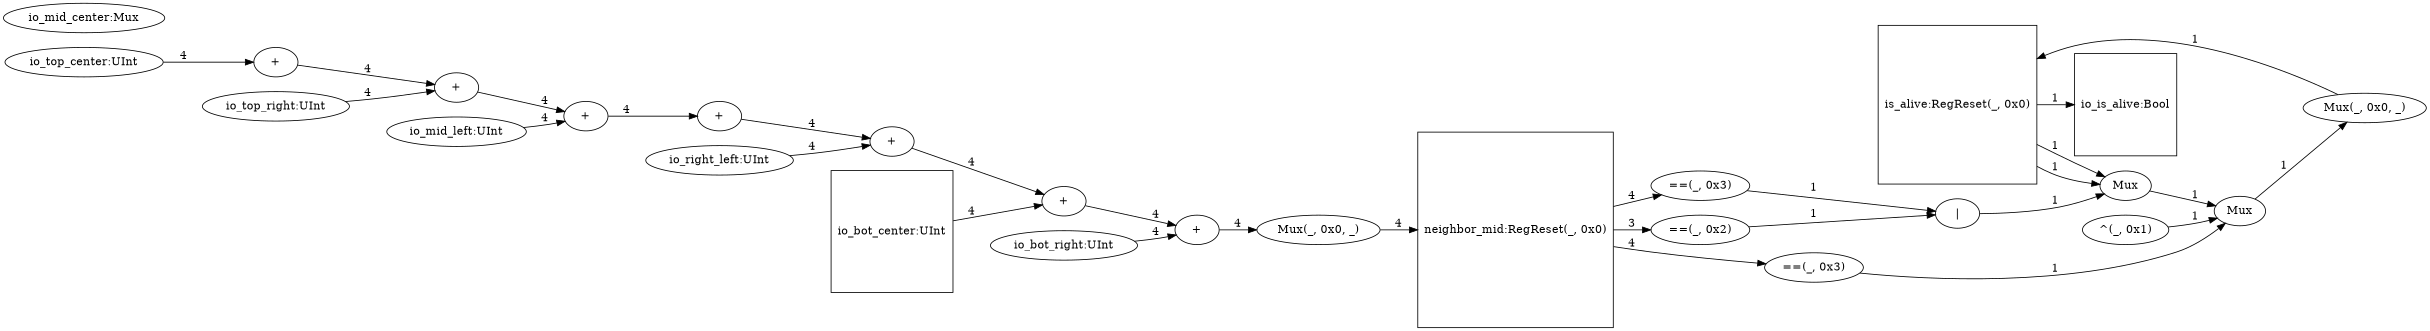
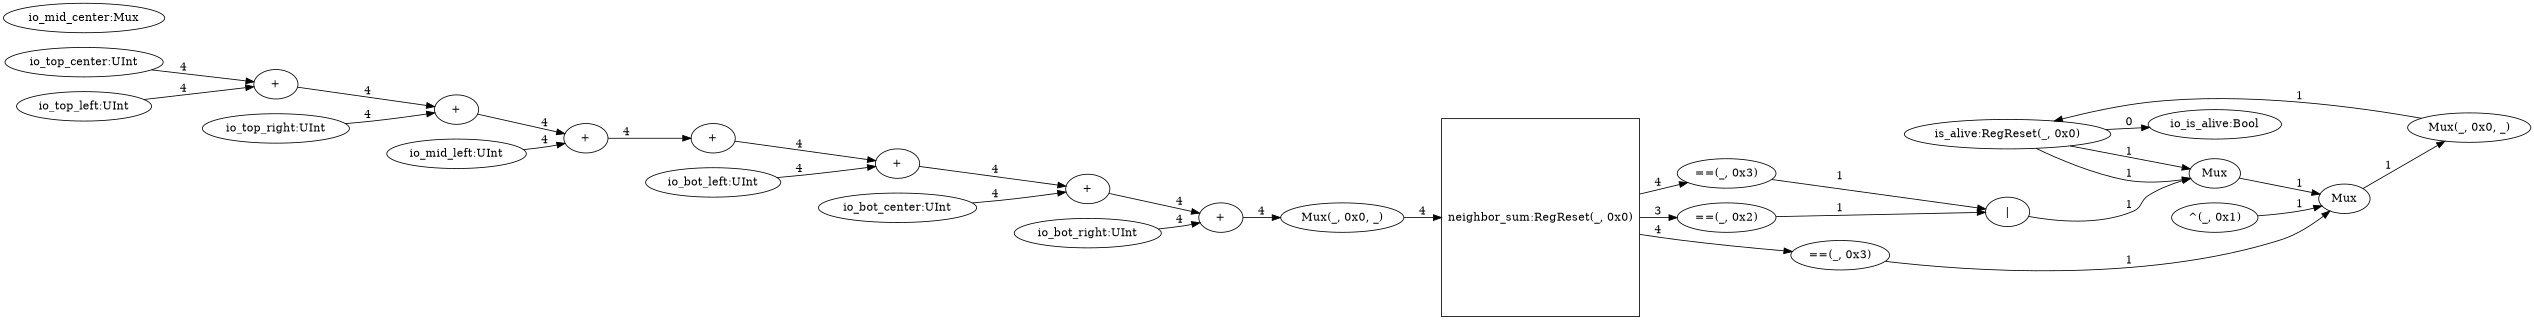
(2056, 99) -> (2129, 122)
(1958, 105) -> (2008, 134)
(2126, 105) -> (2215, 124)
none -> (84, 106)
(720, 160) -> (713, 182)
(1516, 230) -> (1541, 218)
(892, 232) -> (898, 208)
